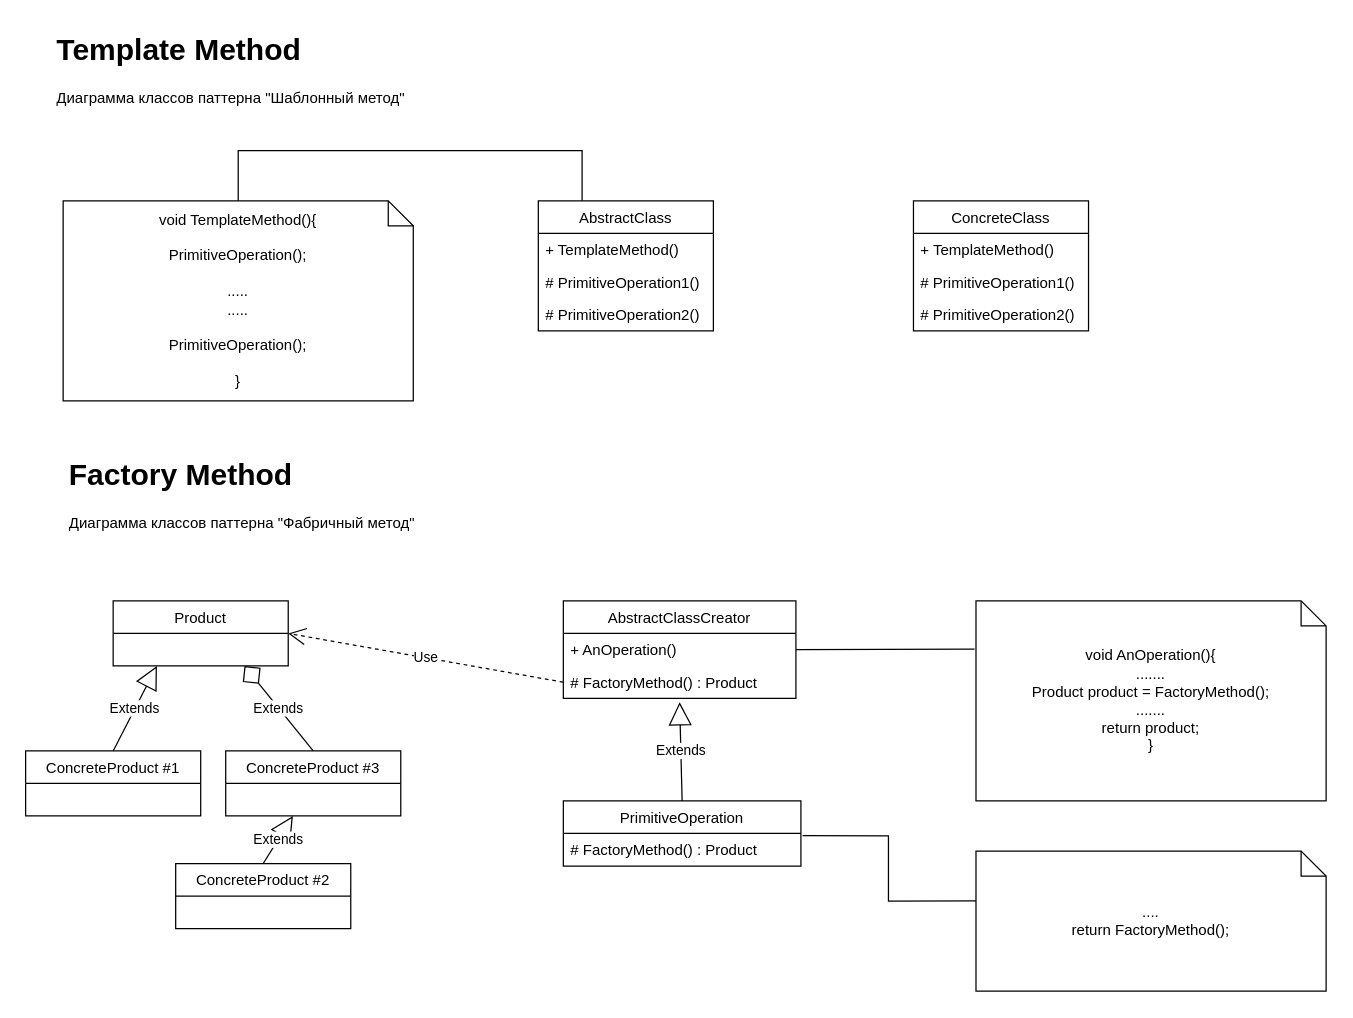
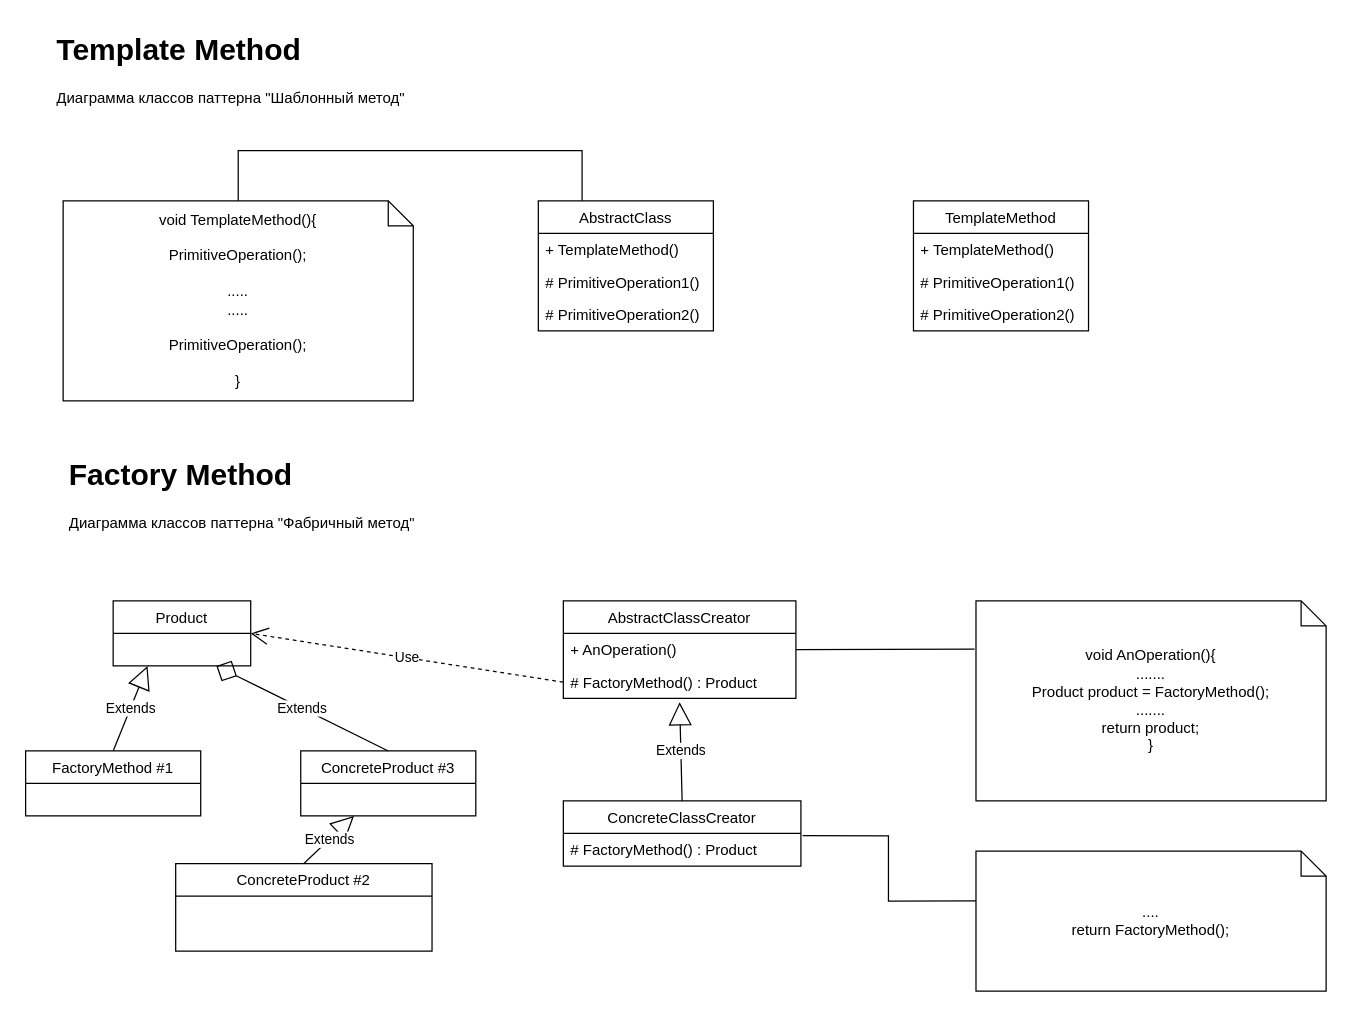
(1000, 218) -> (1000, 218)
(201, 633) -> (182, 633)
(113, 768) -> (113, 768)
(313, 783) -> (388, 783)
(681, 818) -> (681, 818)
(263, 896) -> (304, 907)
